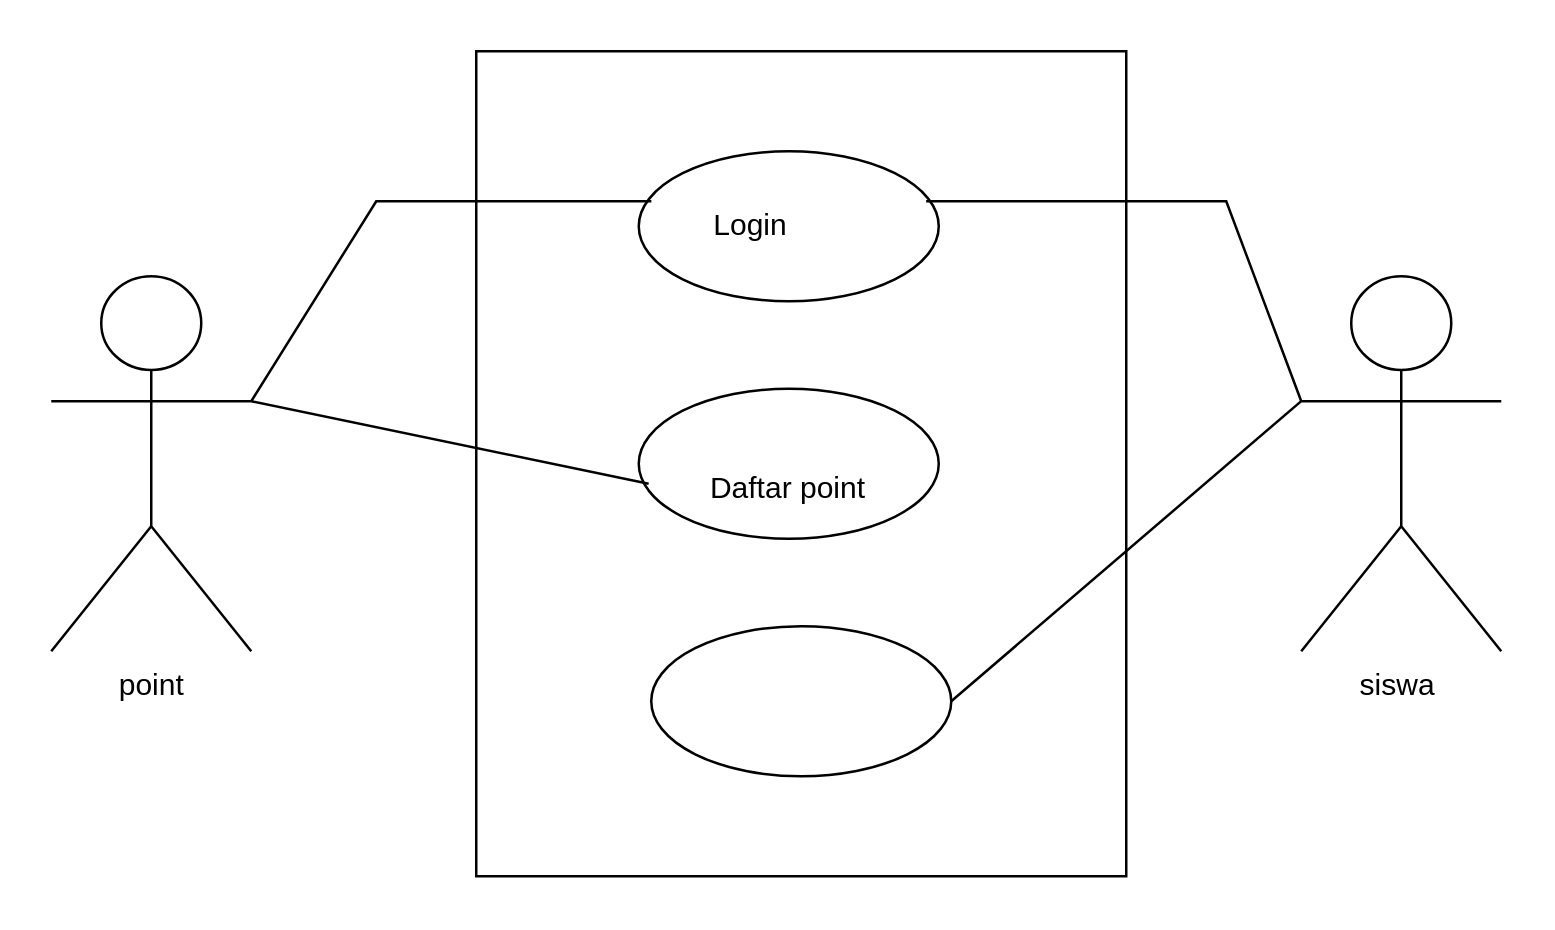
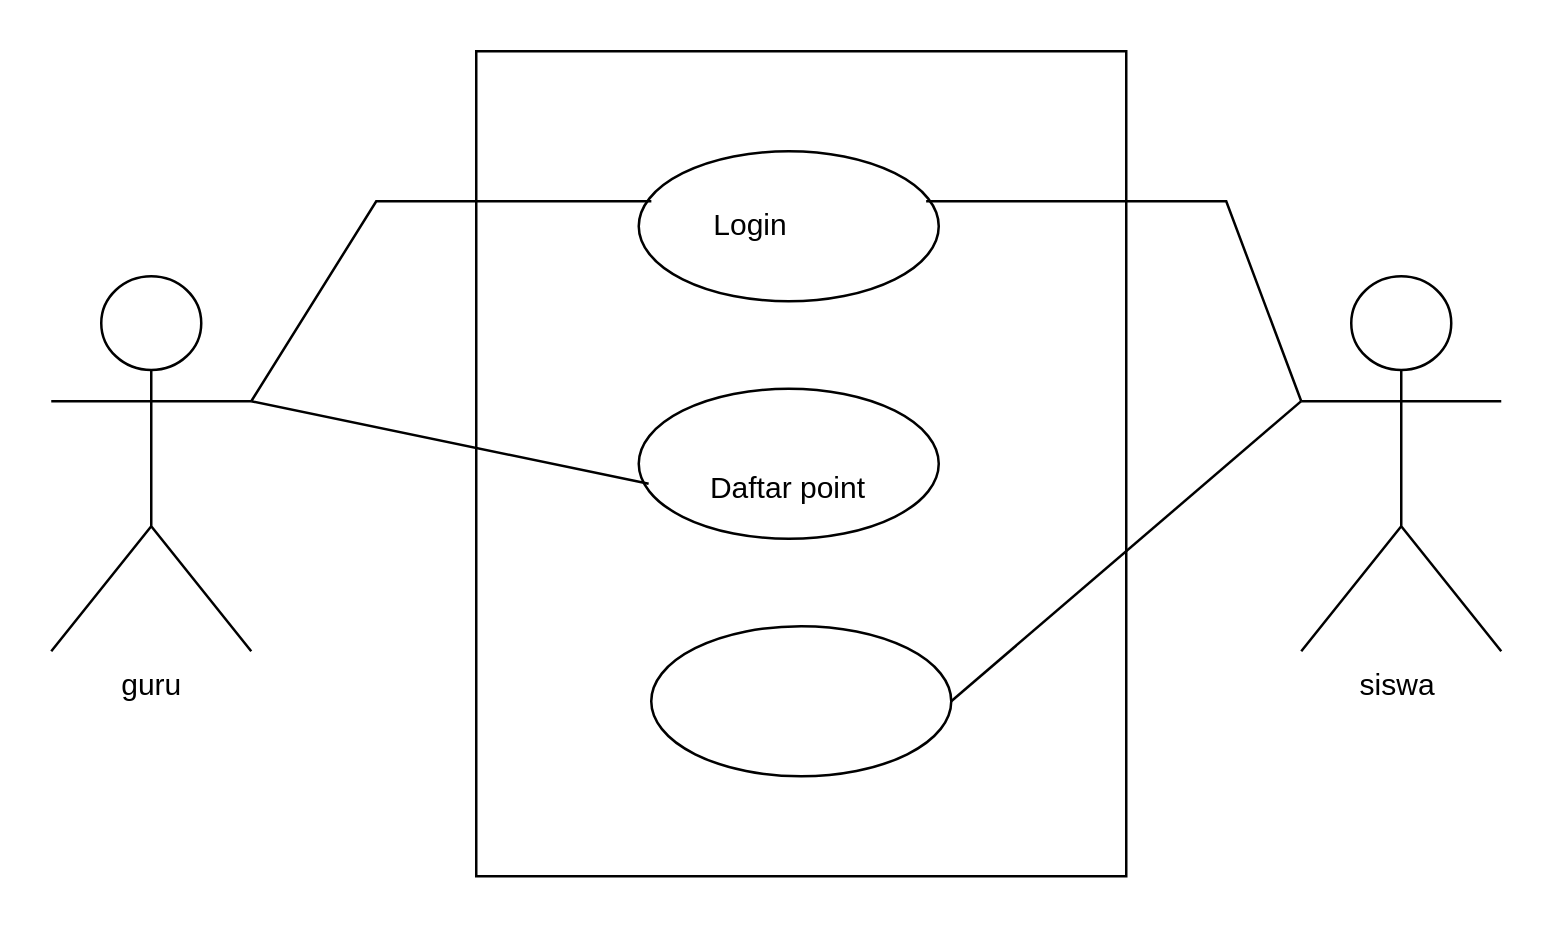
(153, 687) -> (153, 687)
